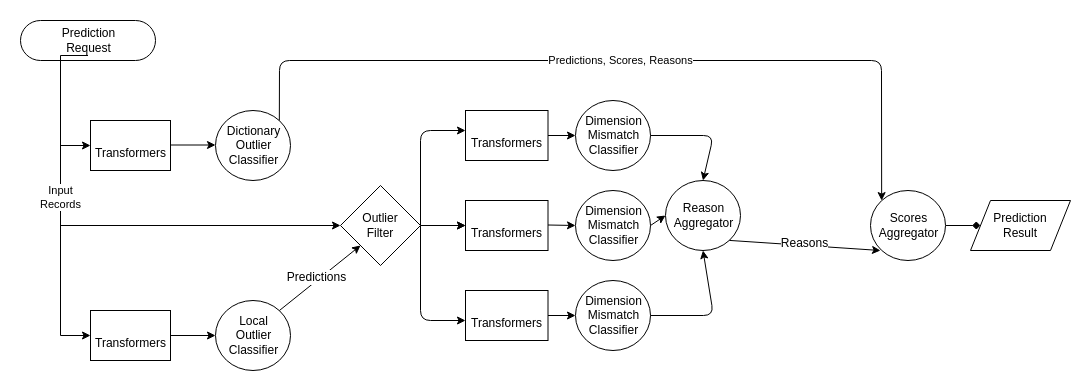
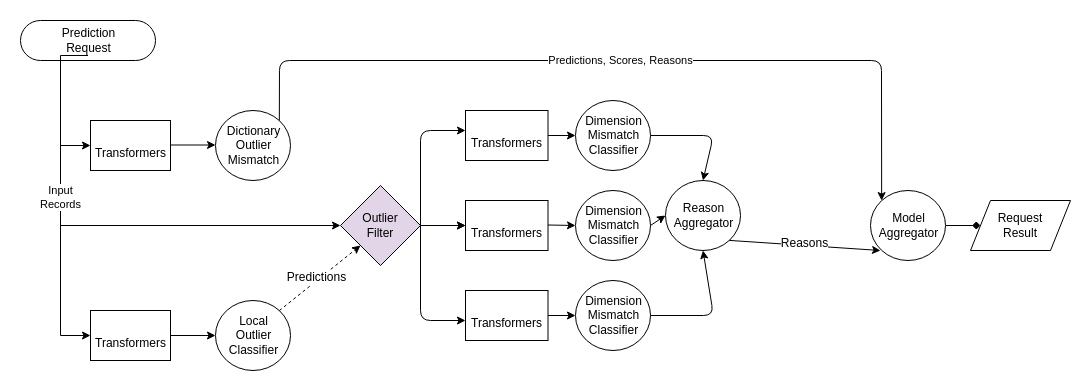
(254, 146) -> (254, 146)
(381, 226) -> (381, 226)
(909, 226) -> (909, 226)
(1021, 226) -> (1021, 226)
(296, 297) -> (296, 297)
